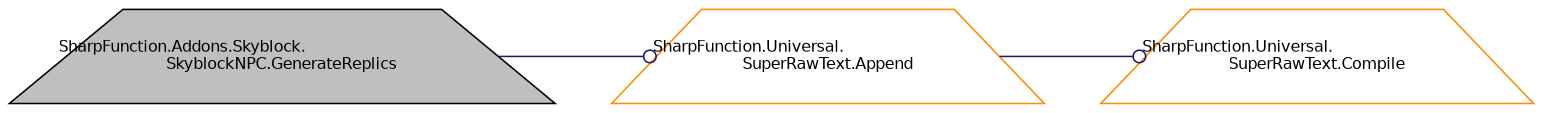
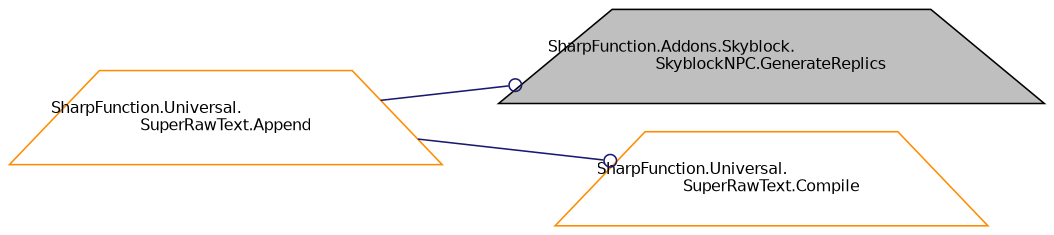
(571, 56) -> (445, 93)
